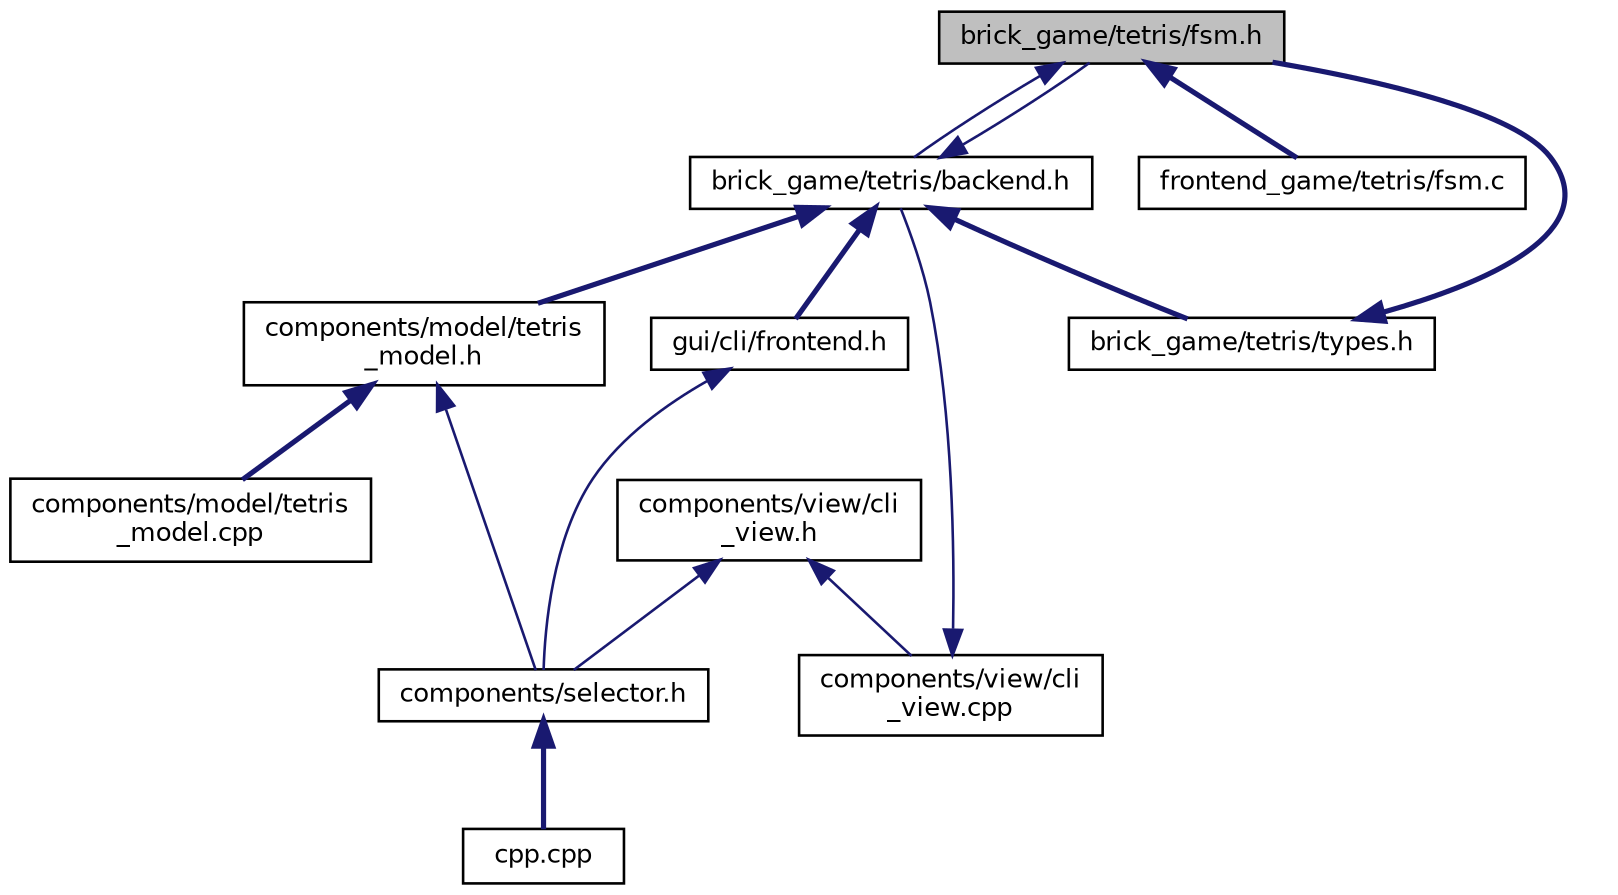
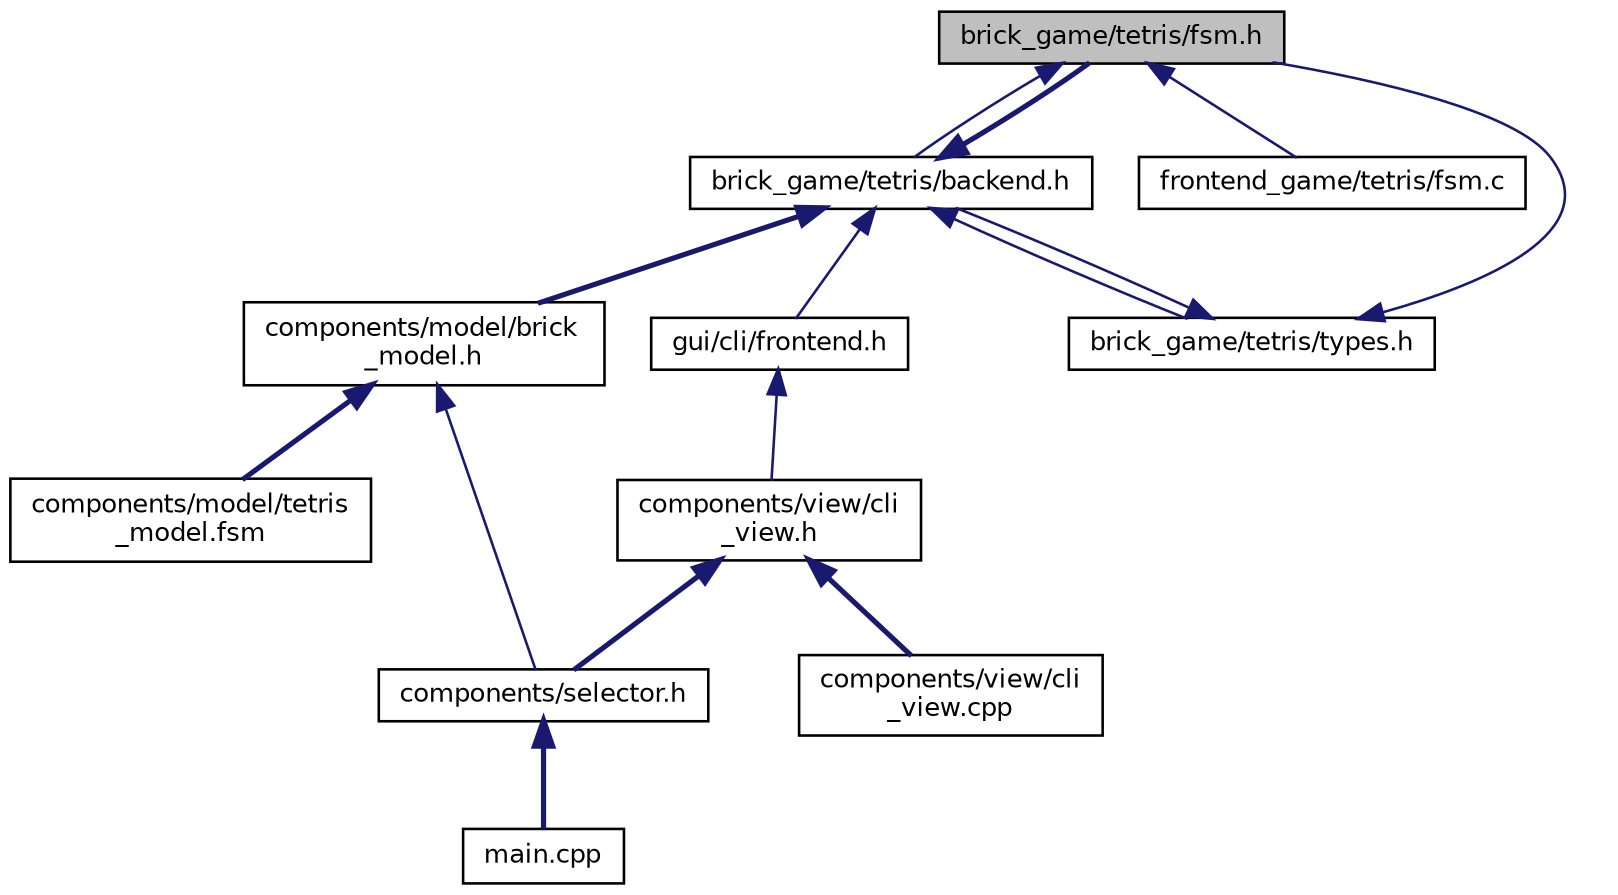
(1027, 105) -> (1027, 105)
(1233, 117) -> (1233, 117)
(1540, 147) -> (1540, 147)
(1070, 270) -> (1070, 270)
(828, 274) -> (828, 274)
(424, 344) -> (424, 344)
(946, 416) -> (1073, 256)
(581, 500) -> (774, 438)
(191, 520) -> (191, 520)
(870, 617) -> (870, 617)
(636, 623) -> (636, 623)
(544, 856) -> (544, 856)
